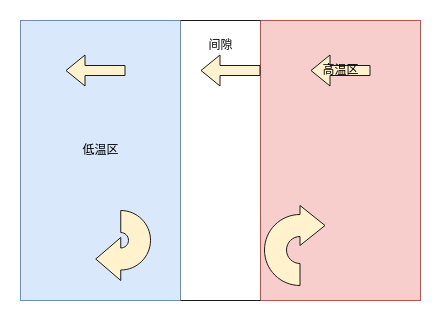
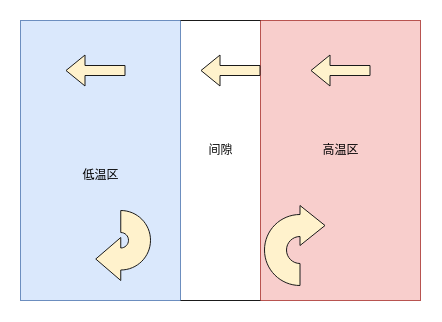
(221, 46) -> (221, 151)
(341, 71) -> (341, 151)
(101, 151) -> (101, 176)
